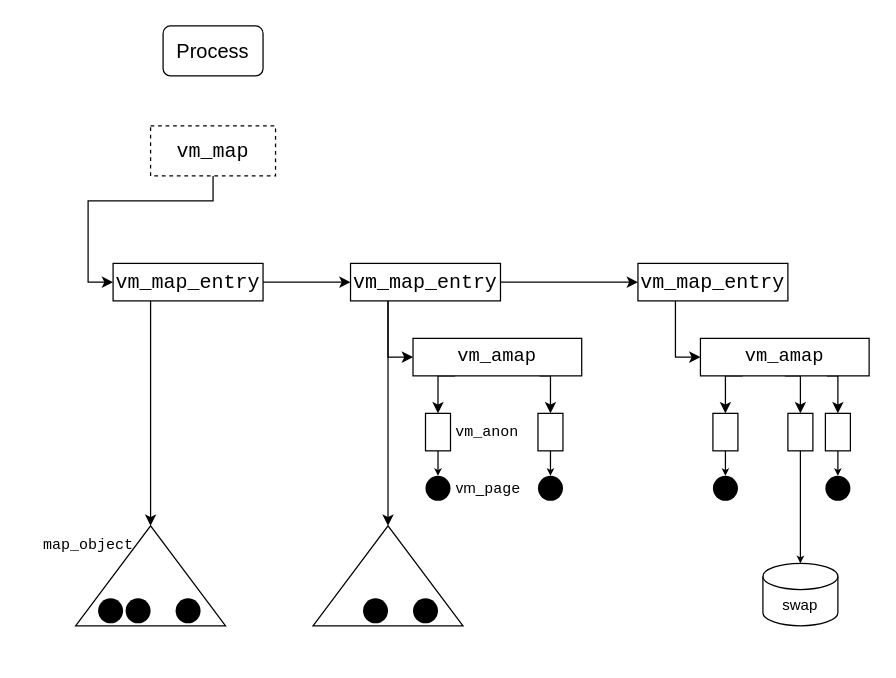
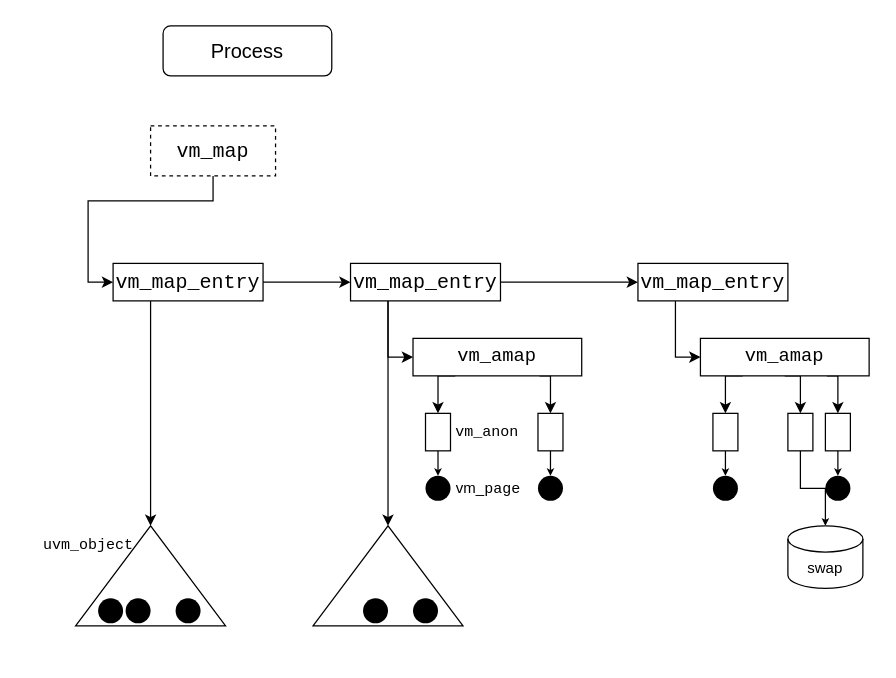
(213, 51) -> (248, 51)
(89, 544) -> (89, 544)
(801, 594) -> (826, 557)
